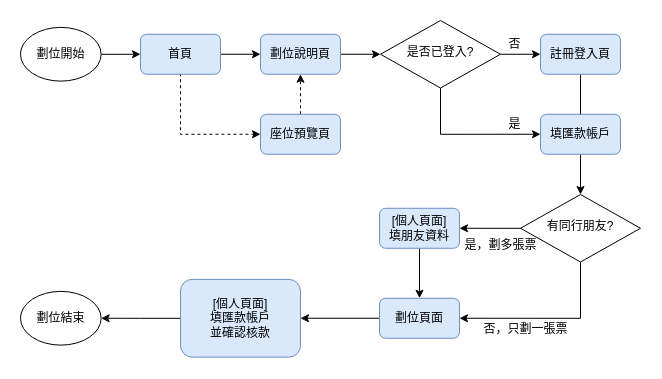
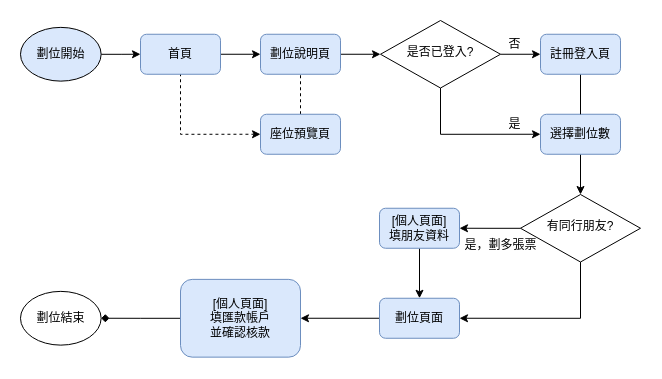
(61, 54) -> (61, 54)
(301, 82) -> (301, 79)
(581, 135) -> (581, 135)
(109, 318) -> (110, 318)
(526, 330) -> none
